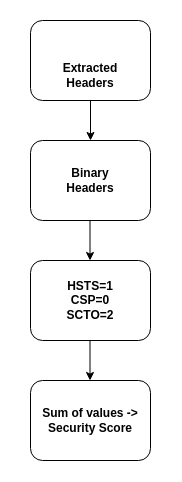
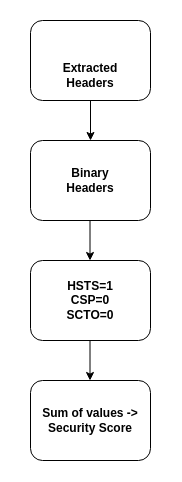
(91, 301) -> (91, 301)
